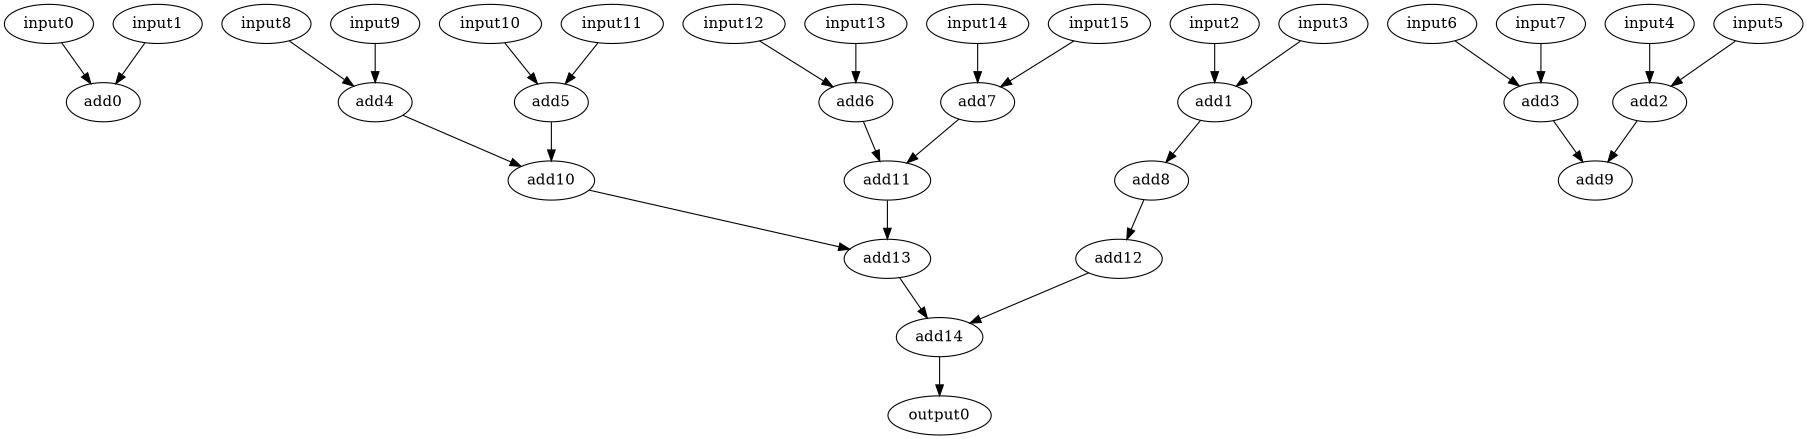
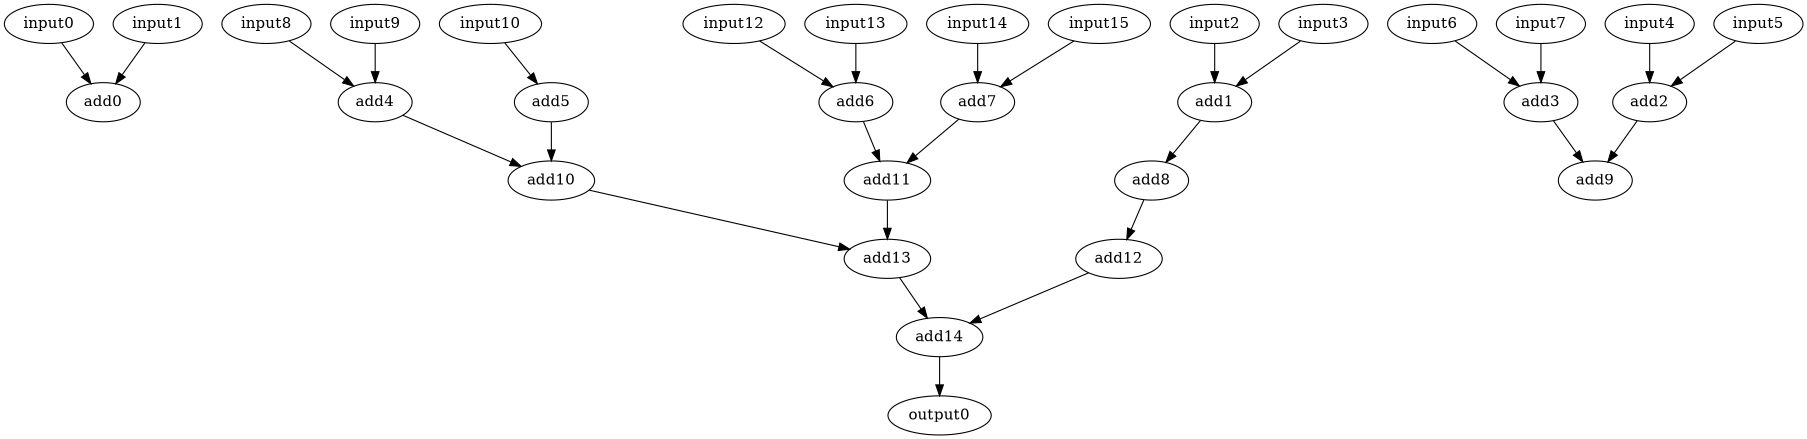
(612, 24) -> none
